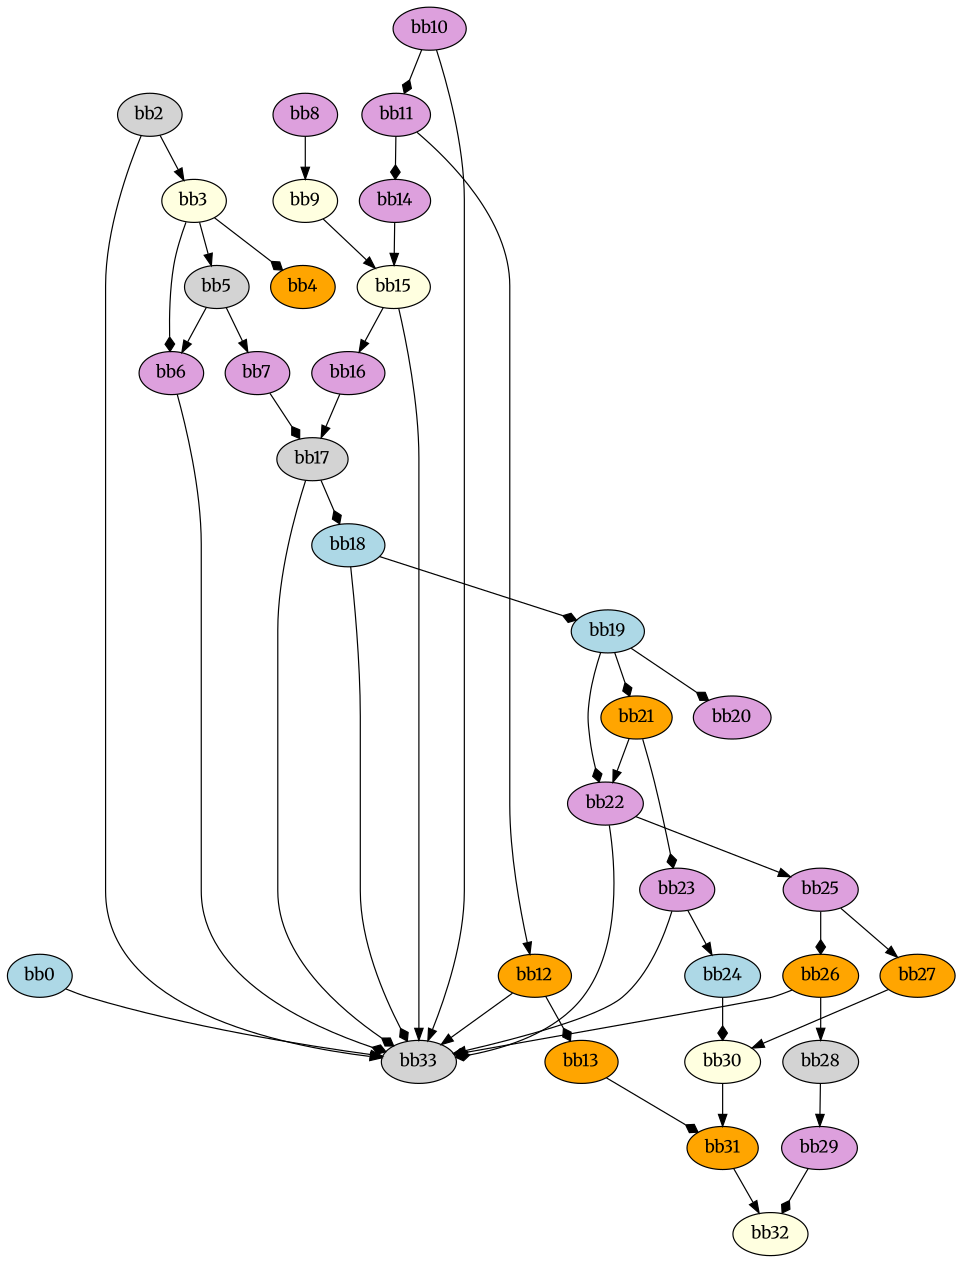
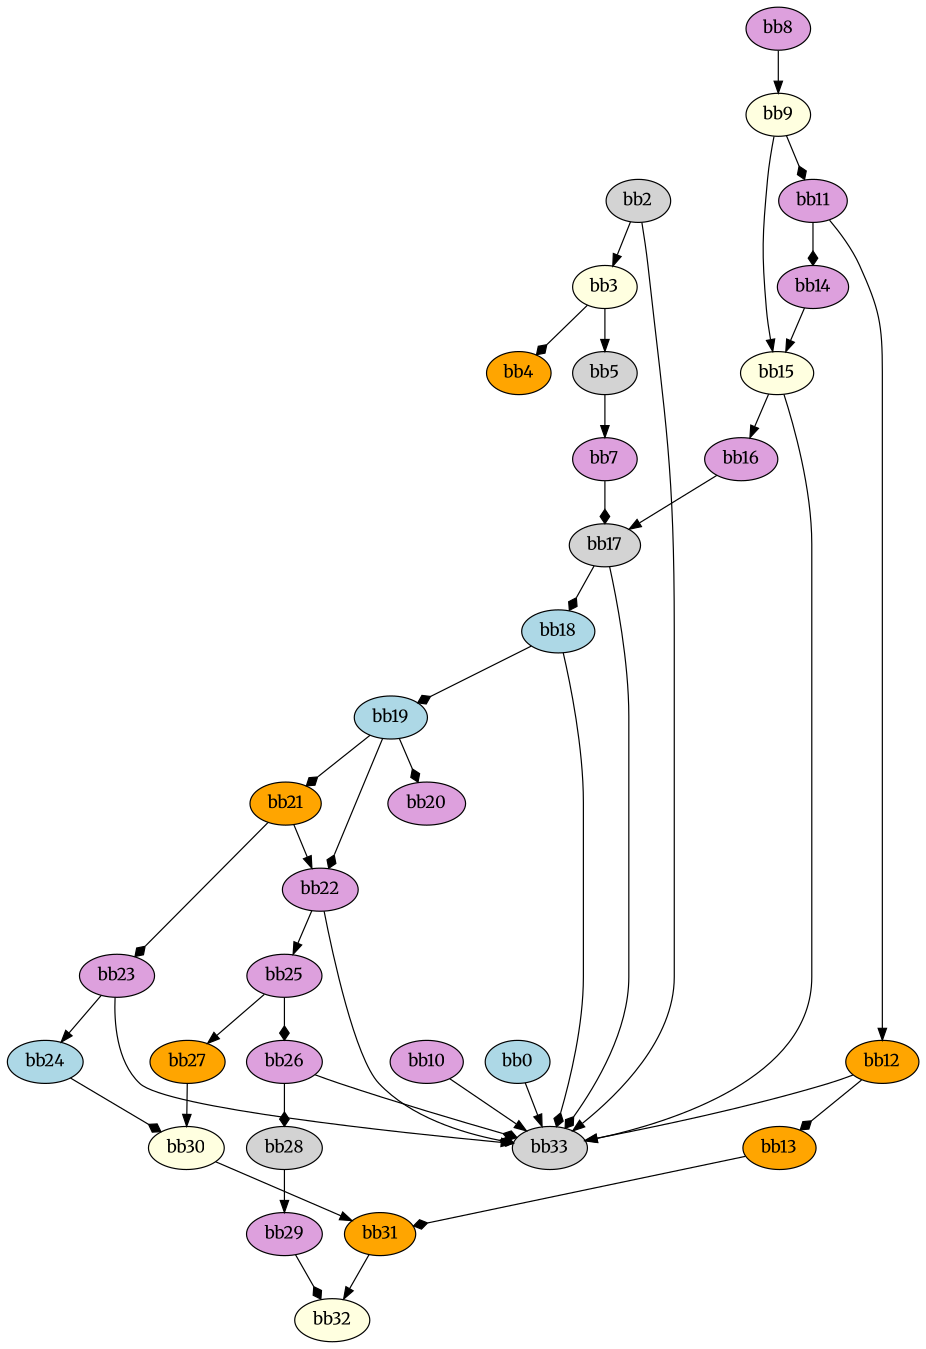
(416, 65) -> (793, 151)
(171, 373) -> none
(821, 976) -> (284, 1062)
(821, 1011) -> (284, 1098)
